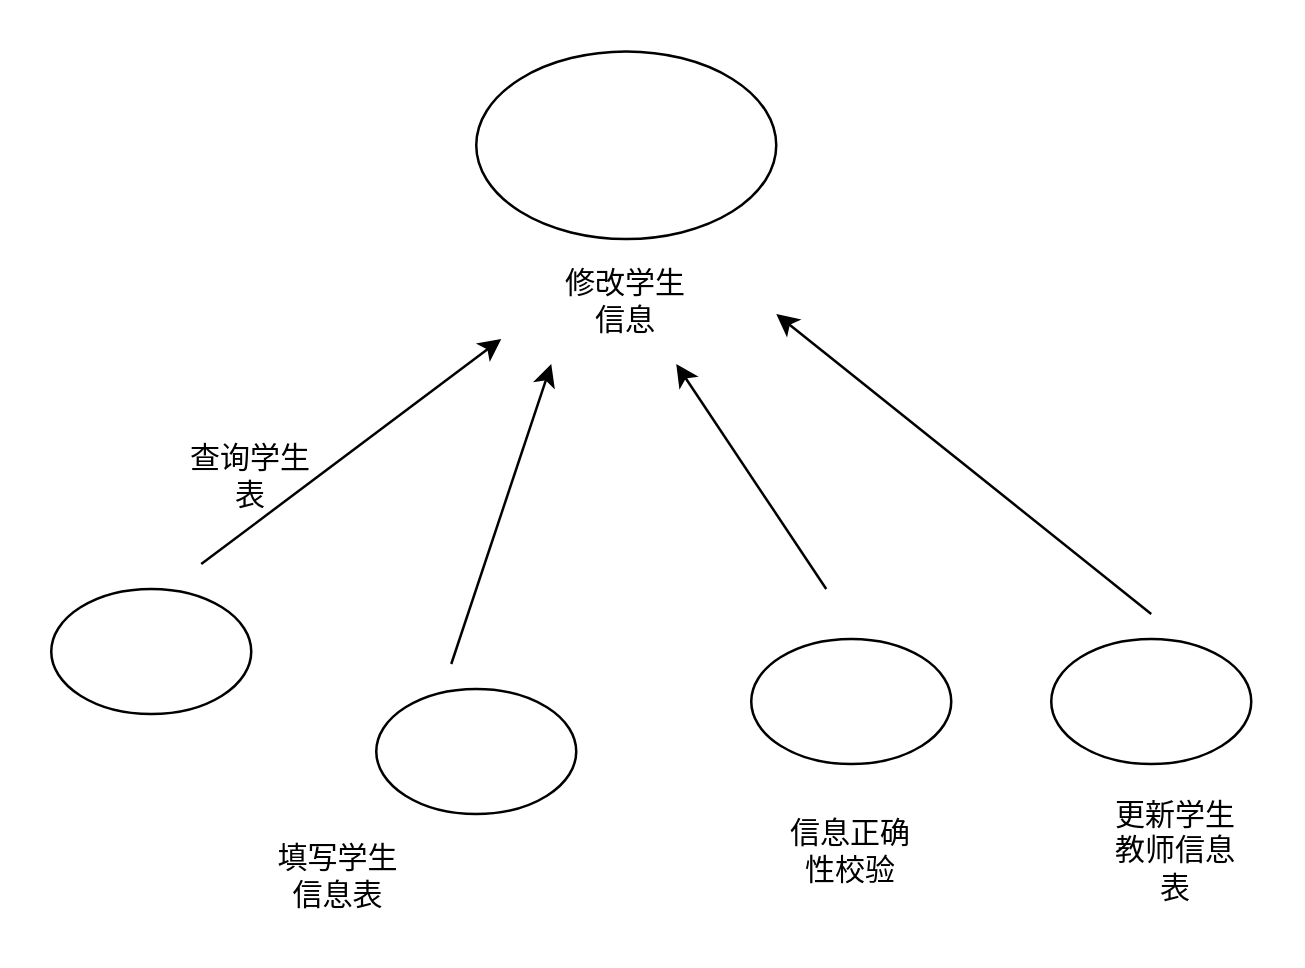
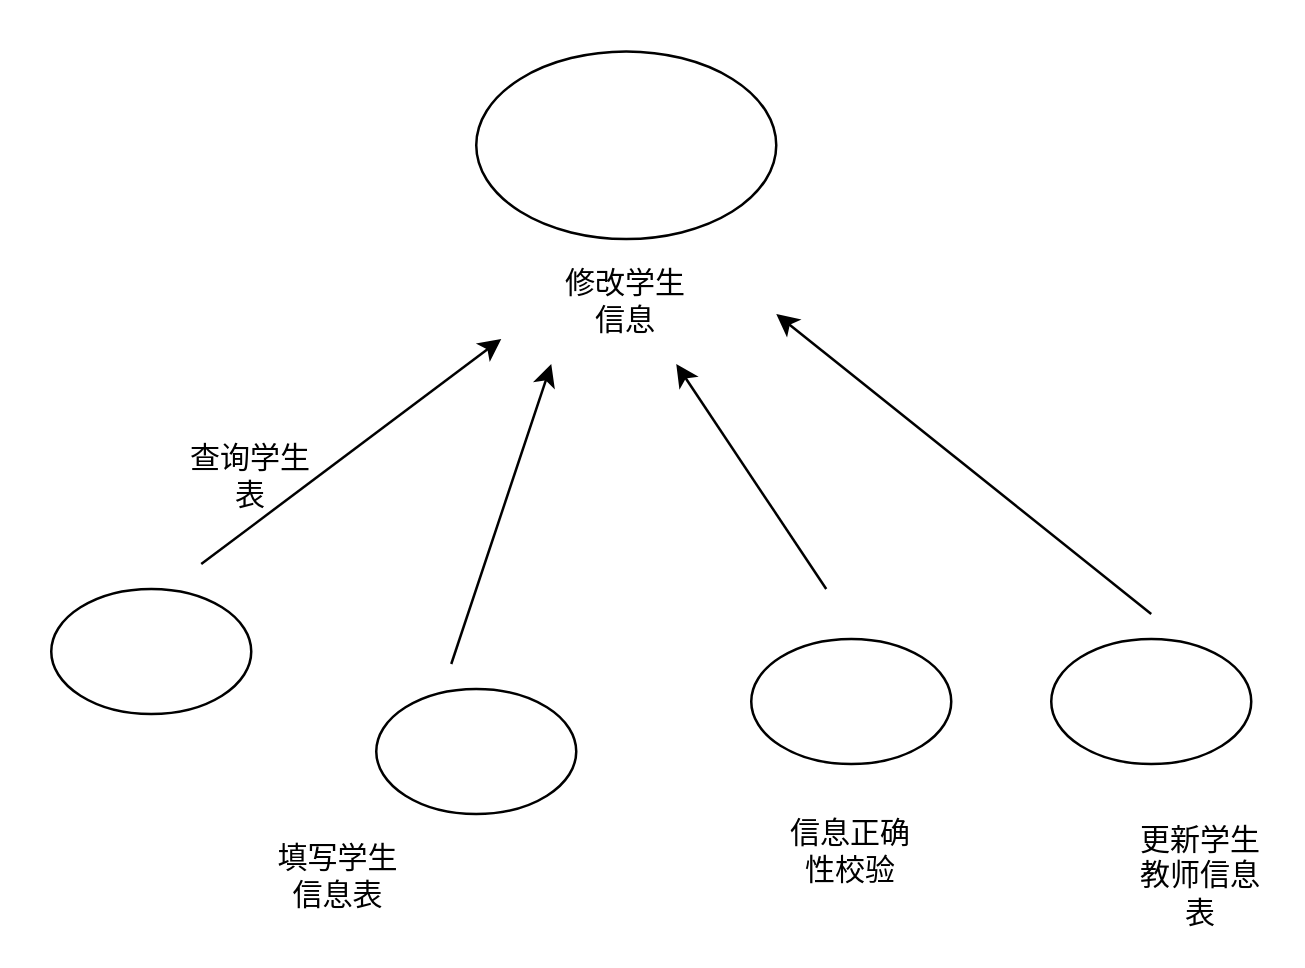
(1176, 851) -> (1201, 876)
